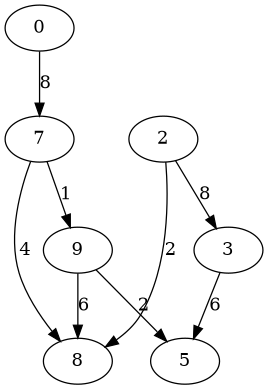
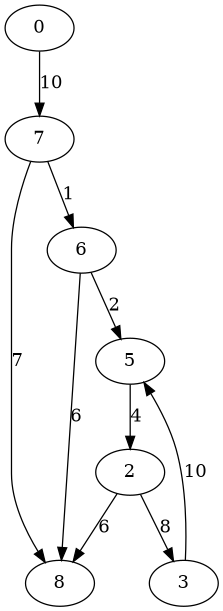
(46, 84) -> (52, 84)
(26, 250) -> (18, 361)
(78, 250) -> (82, 250)
(171, 250) -> (105, 528)
(216, 306) -> (196, 472)
none -> (130, 410)
